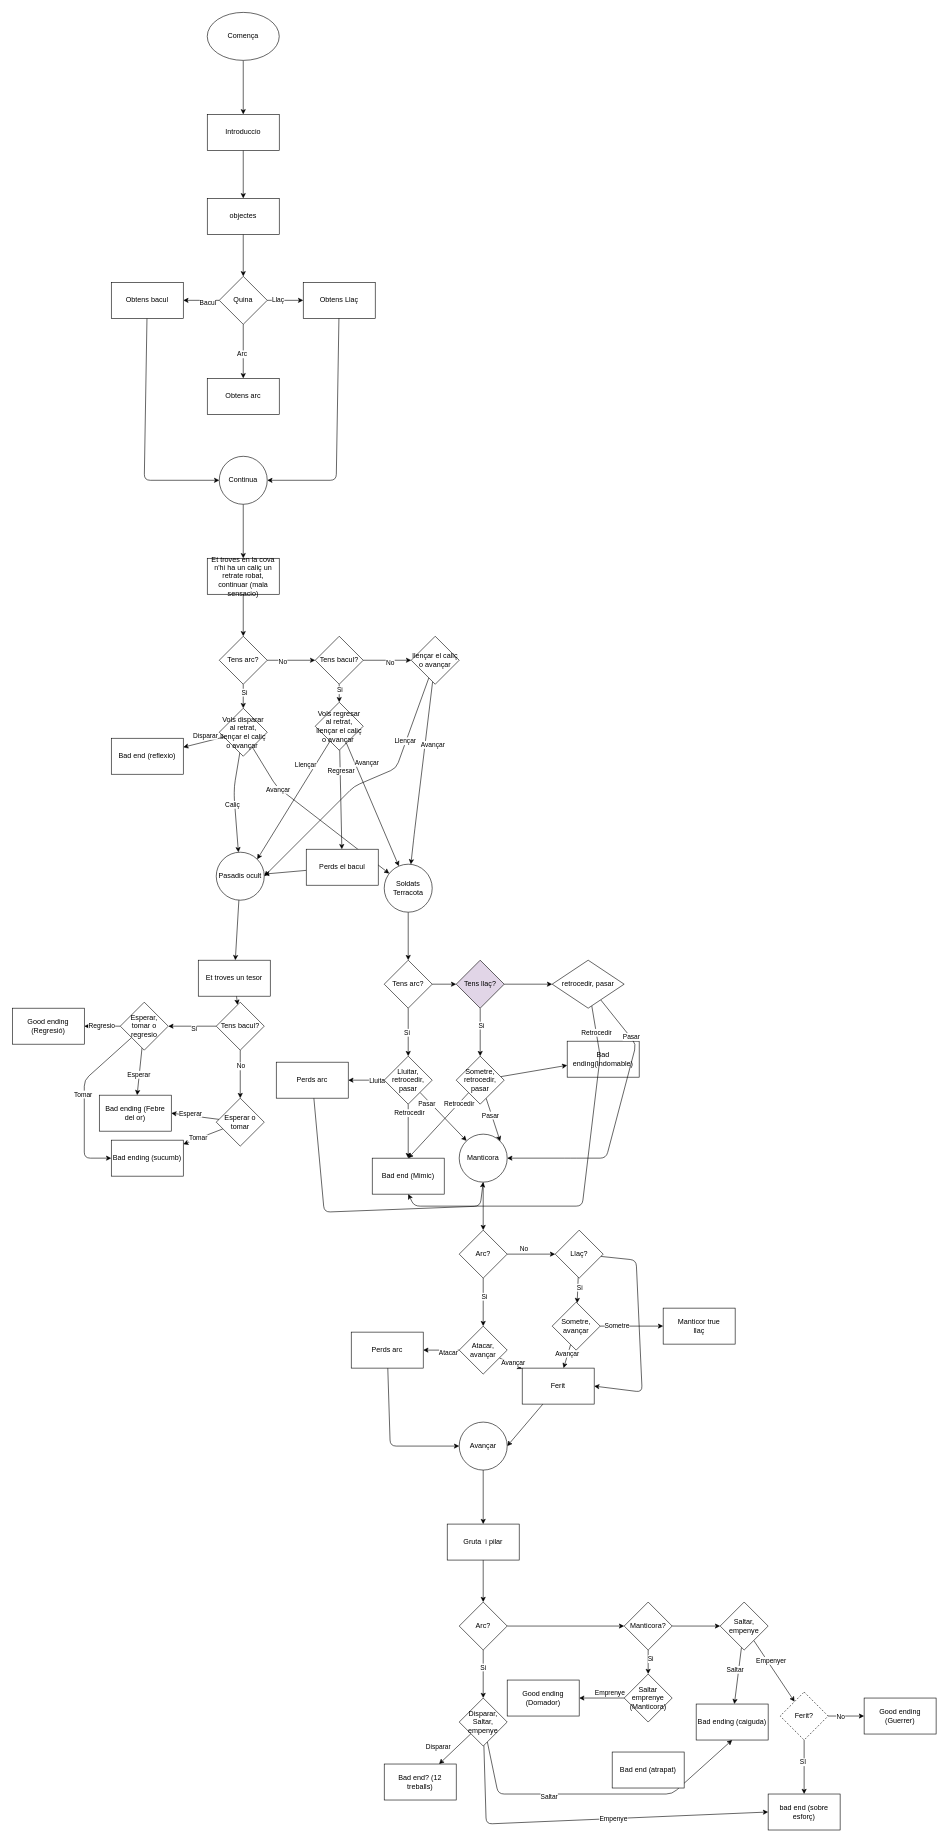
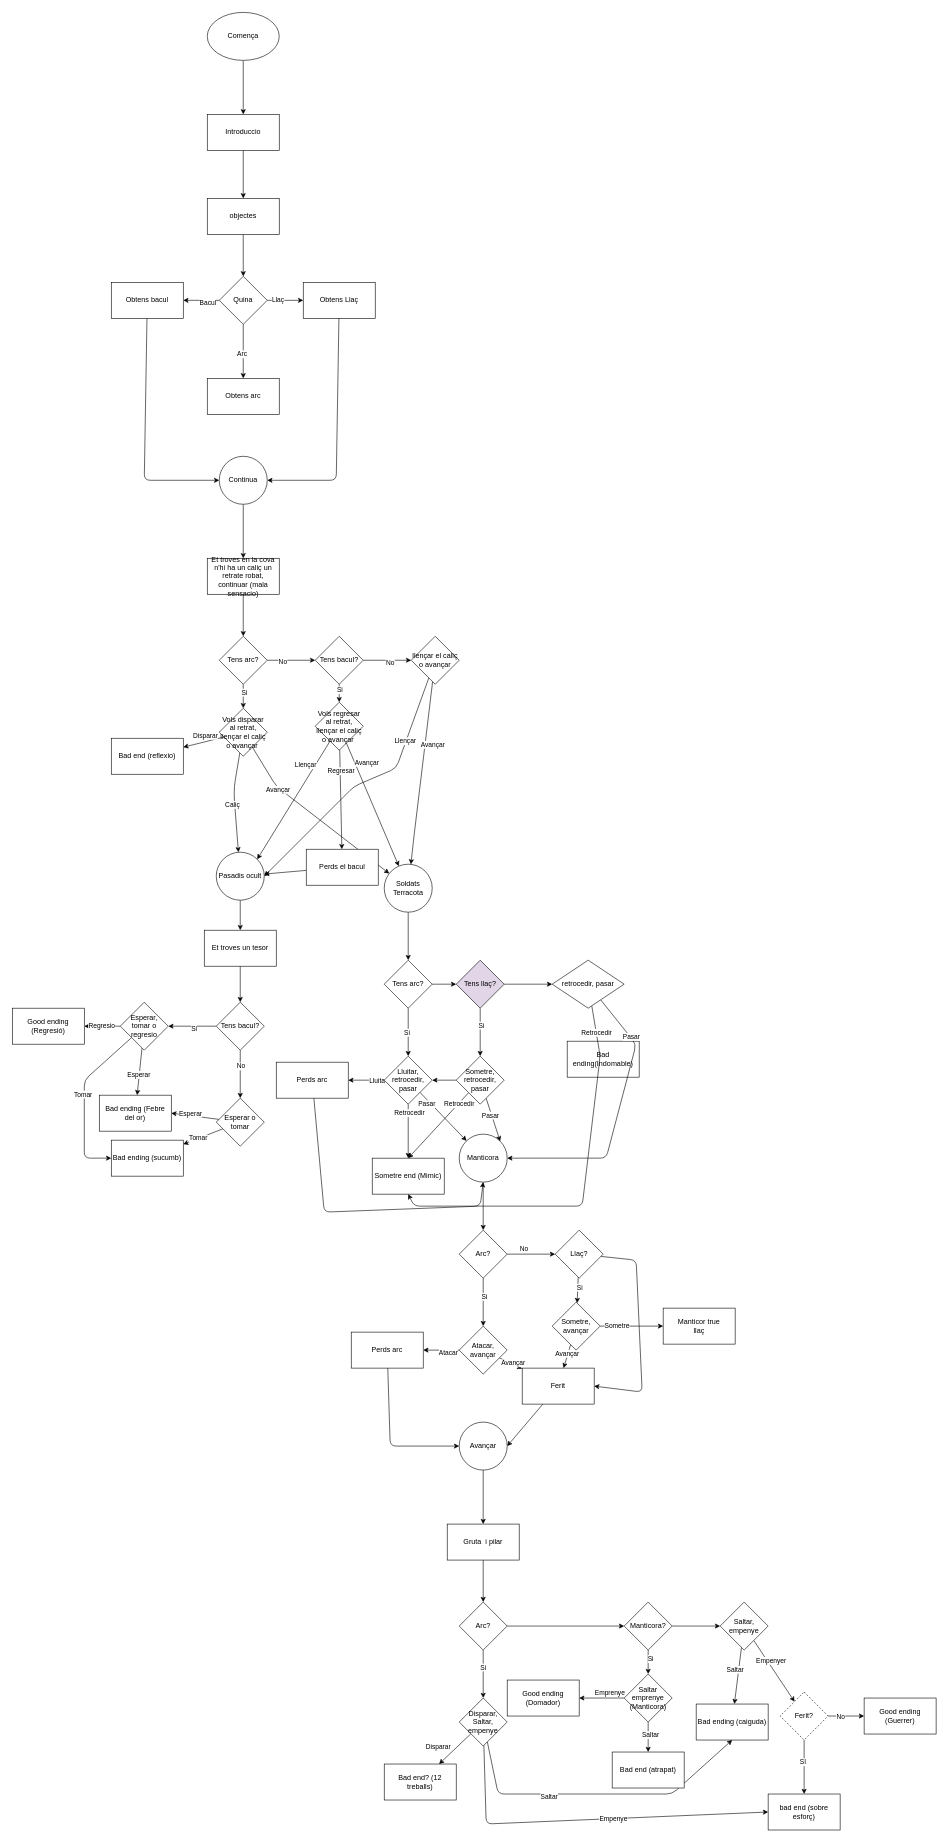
(234, 978) -> (240, 948)
(532, 1072) -> (437, 1080)
(408, 1176) -> (408, 1176)
none -> (648, 1738)
